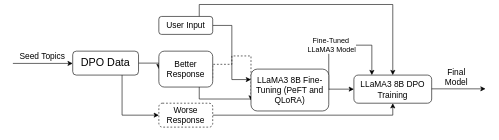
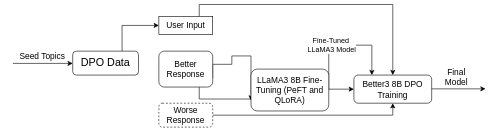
none -> (138, 26)
(186, 26) -> (186, 26)
(223, 26) -> none
(158, 63) -> none
(223, 65) -> (223, 65)
(393, 90) -> (393, 90)
(153, 116) -> none
